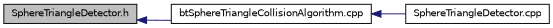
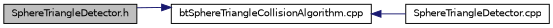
(159, 20) -> (149, 8)
